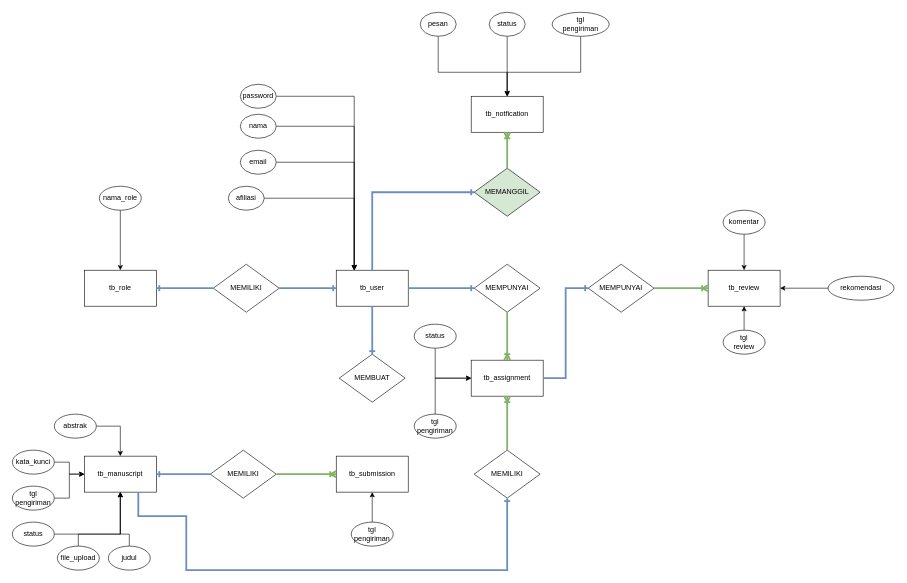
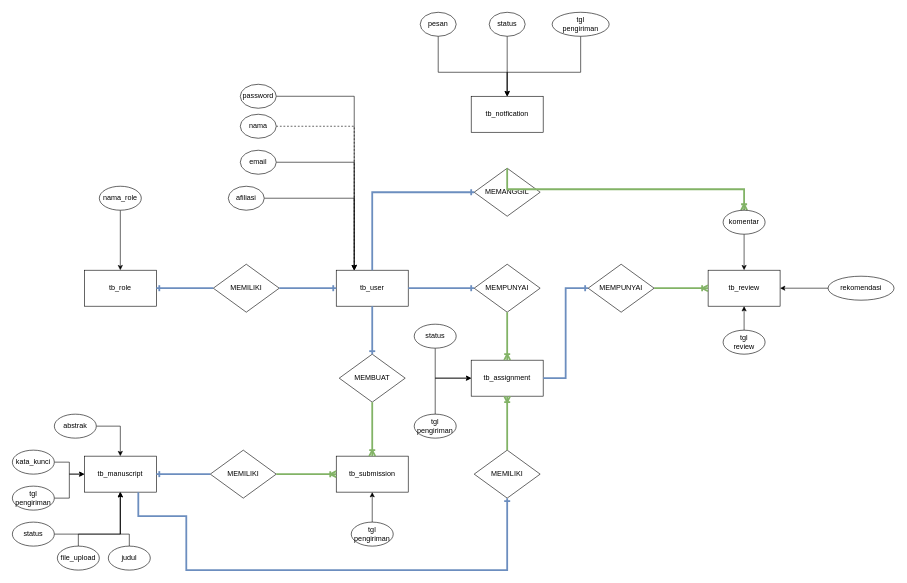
(314, 126) -> (314, 126)
(507, 150) -> (625, 189)
(507, 192) -> (507, 192)
none -> (372, 429)
